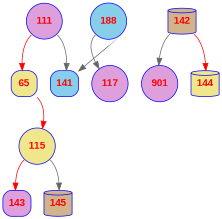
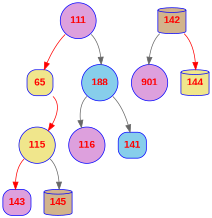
(65, 48) -> (98, 45)
(110, 84) -> (87, 145)
